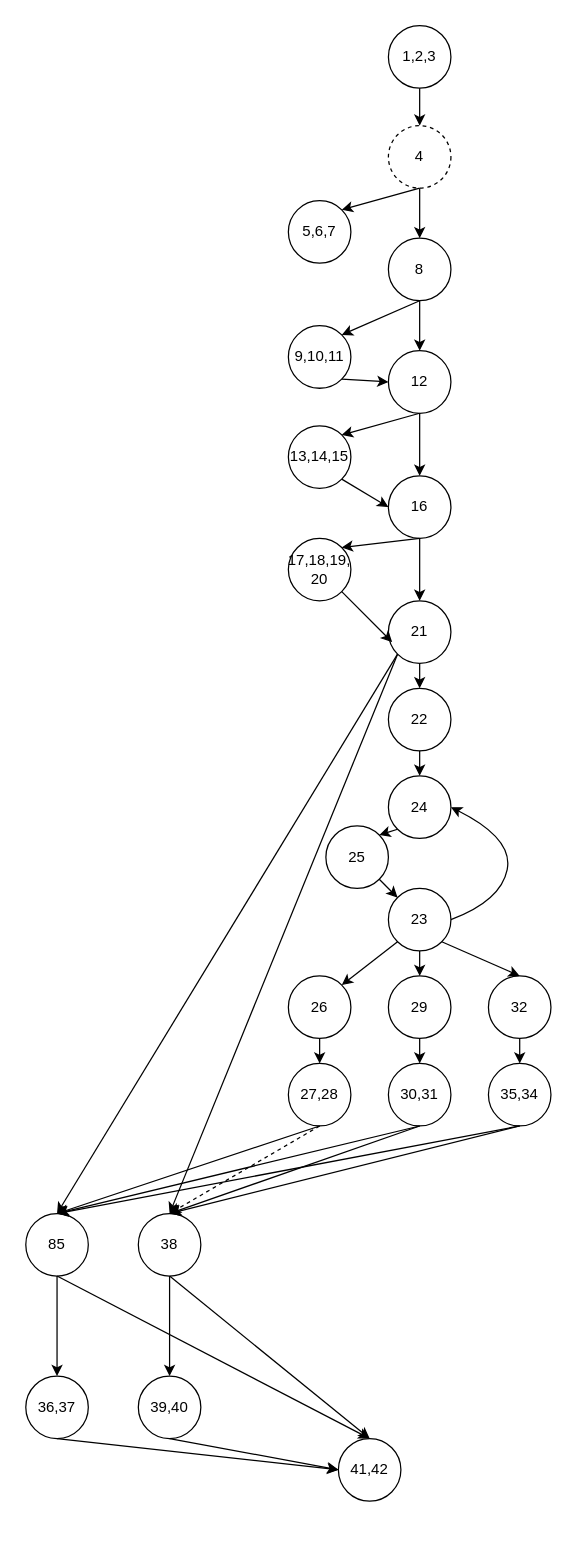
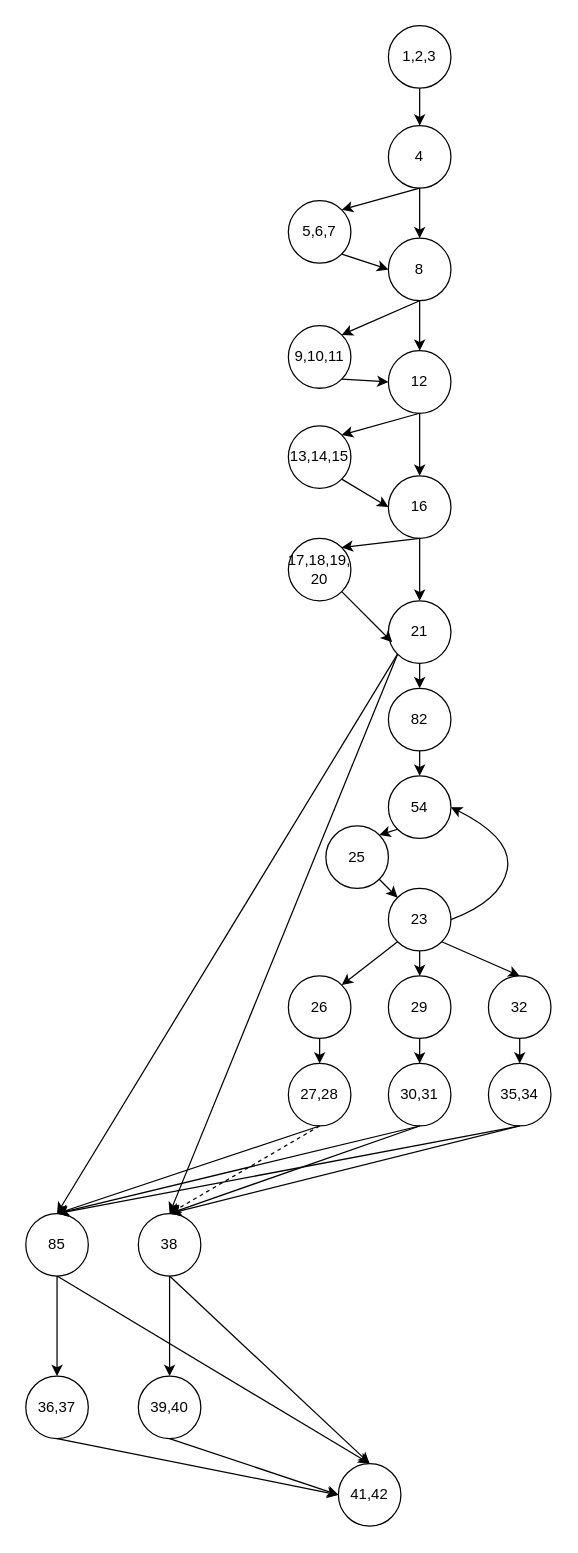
(419, 157) -> (419, 157)
none -> (361, 260)
(419, 719) -> (419, 719)
(419, 807) -> (419, 807)
(369, 1469) -> (369, 1494)
